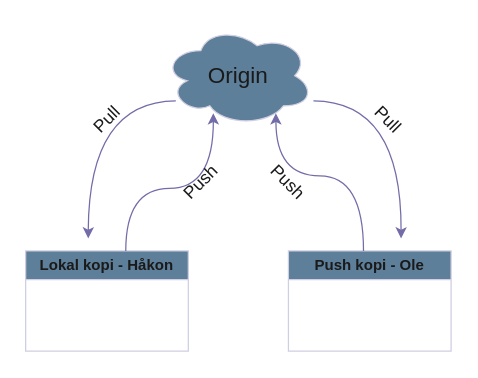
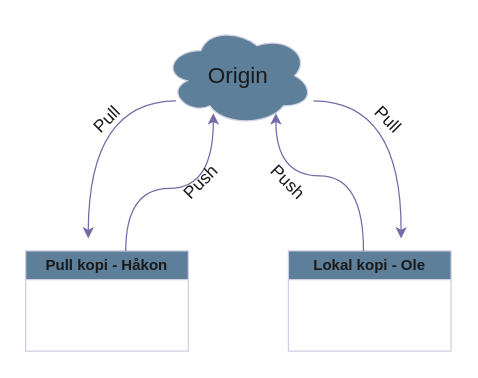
(107, 266) -> (107, 266)
(369, 266) -> (369, 266)
